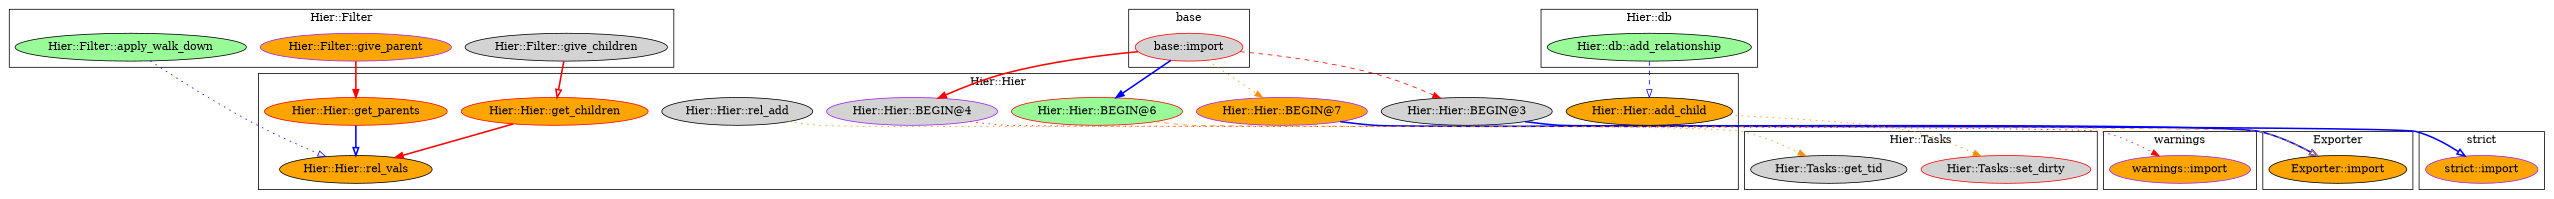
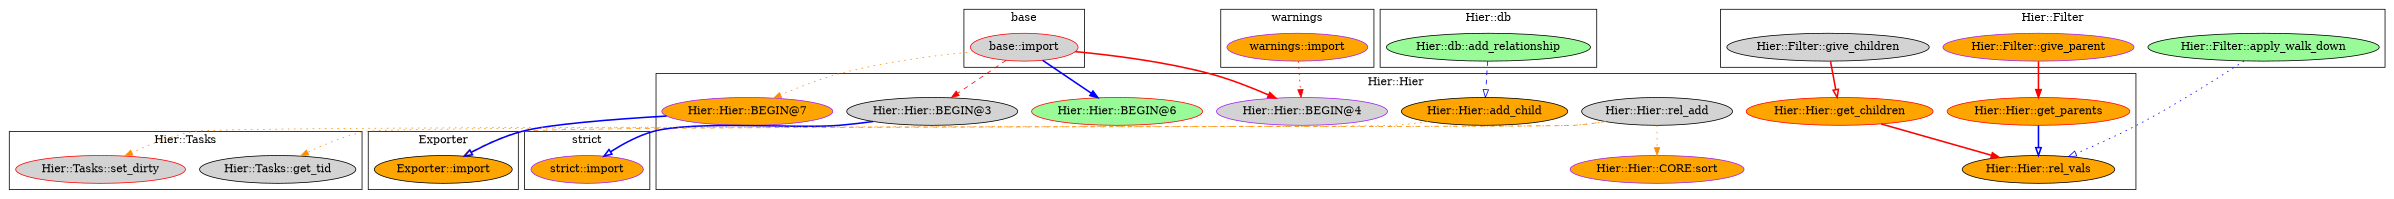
(1563, 127) -> (1300, 78)
(1735, 127) -> (1036, 127)
none -> (1657, 169)
